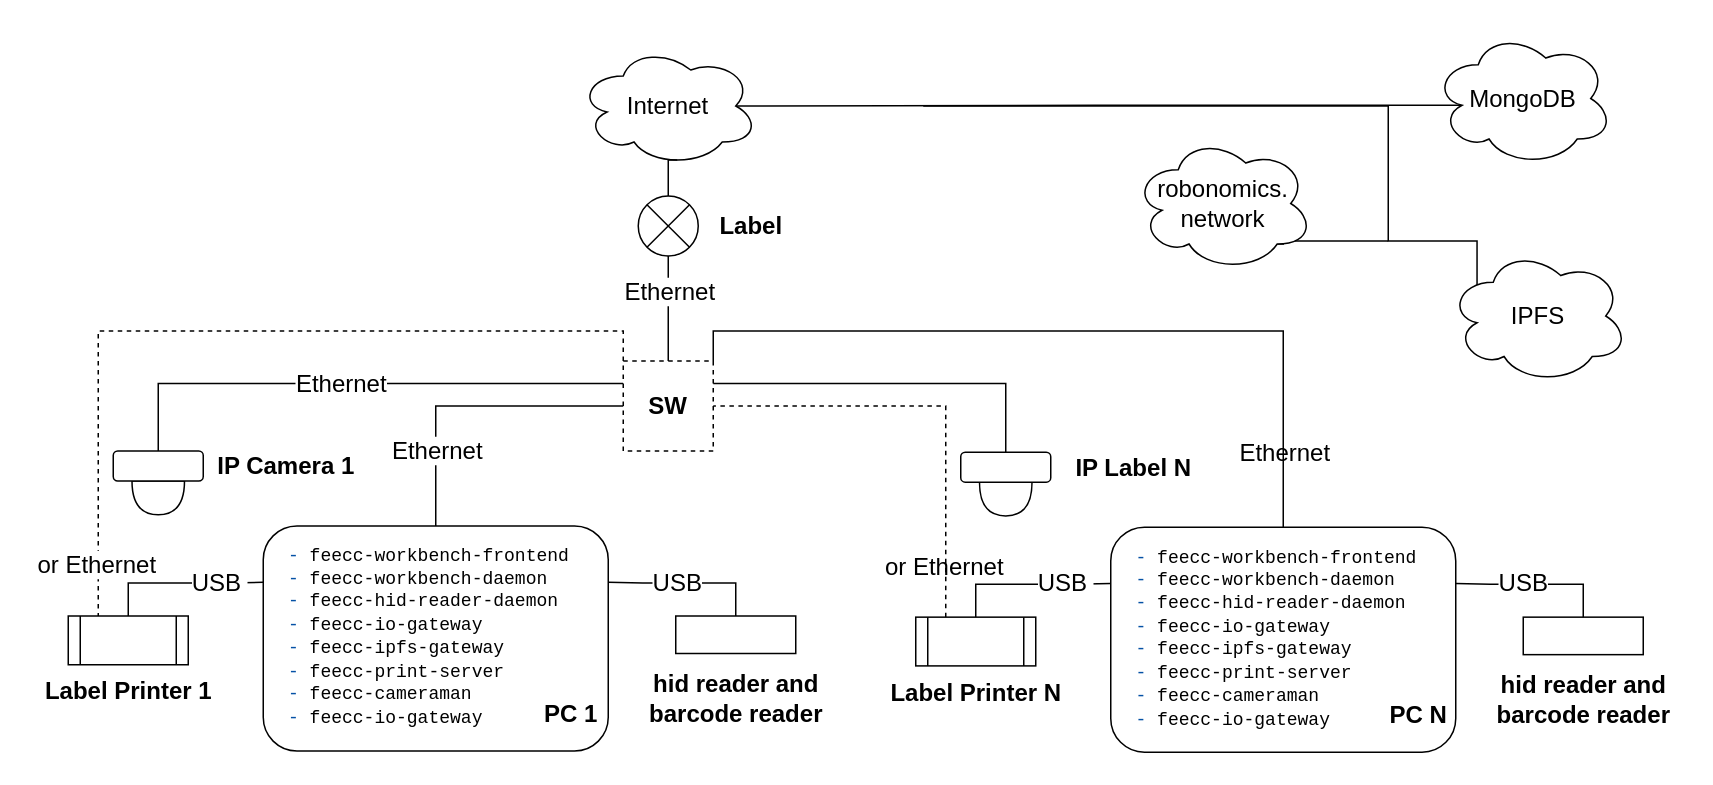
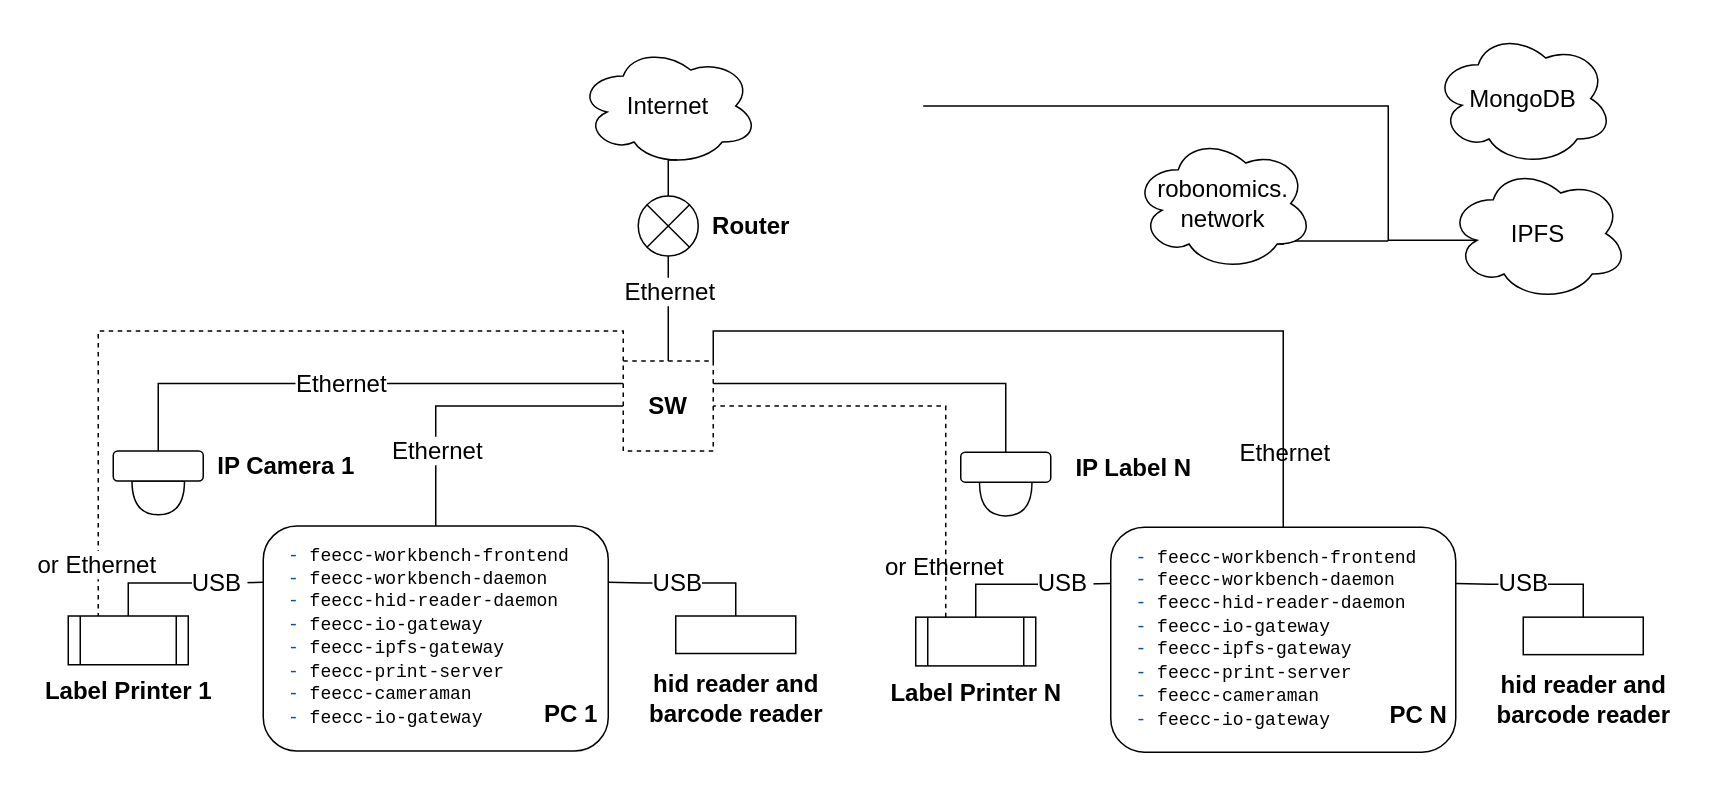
(829, 106) -> none
(752, 226) -> (752, 226)
(1538, 316) -> (1538, 233)
